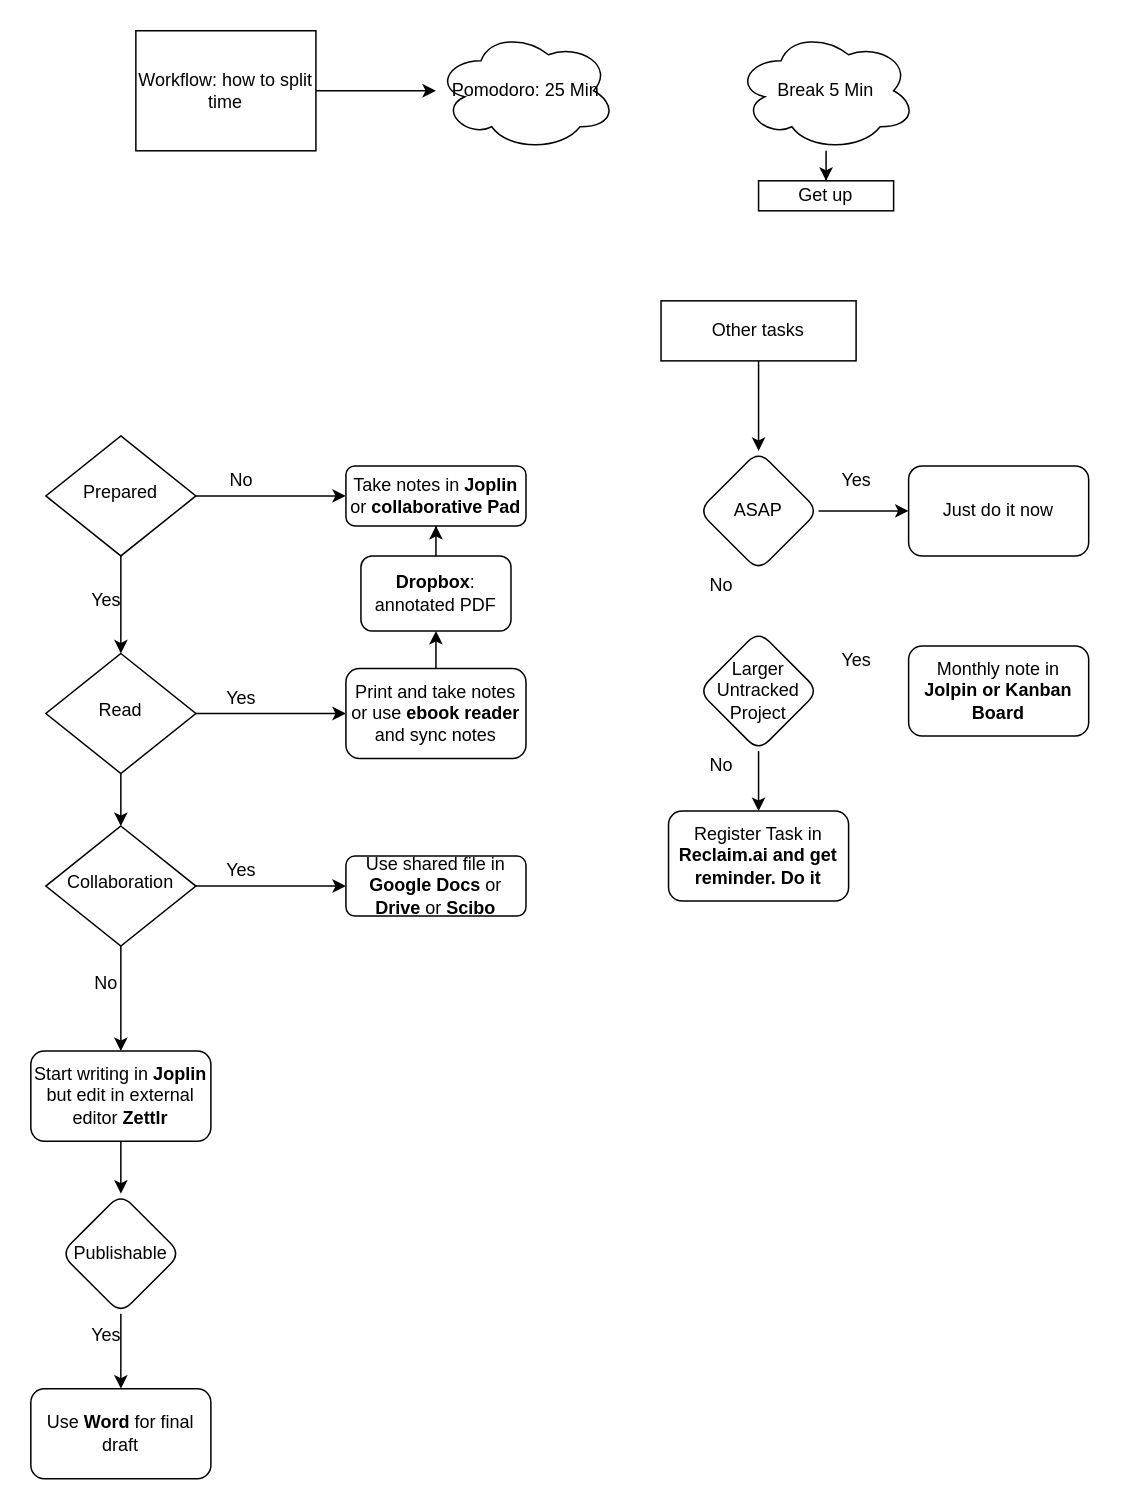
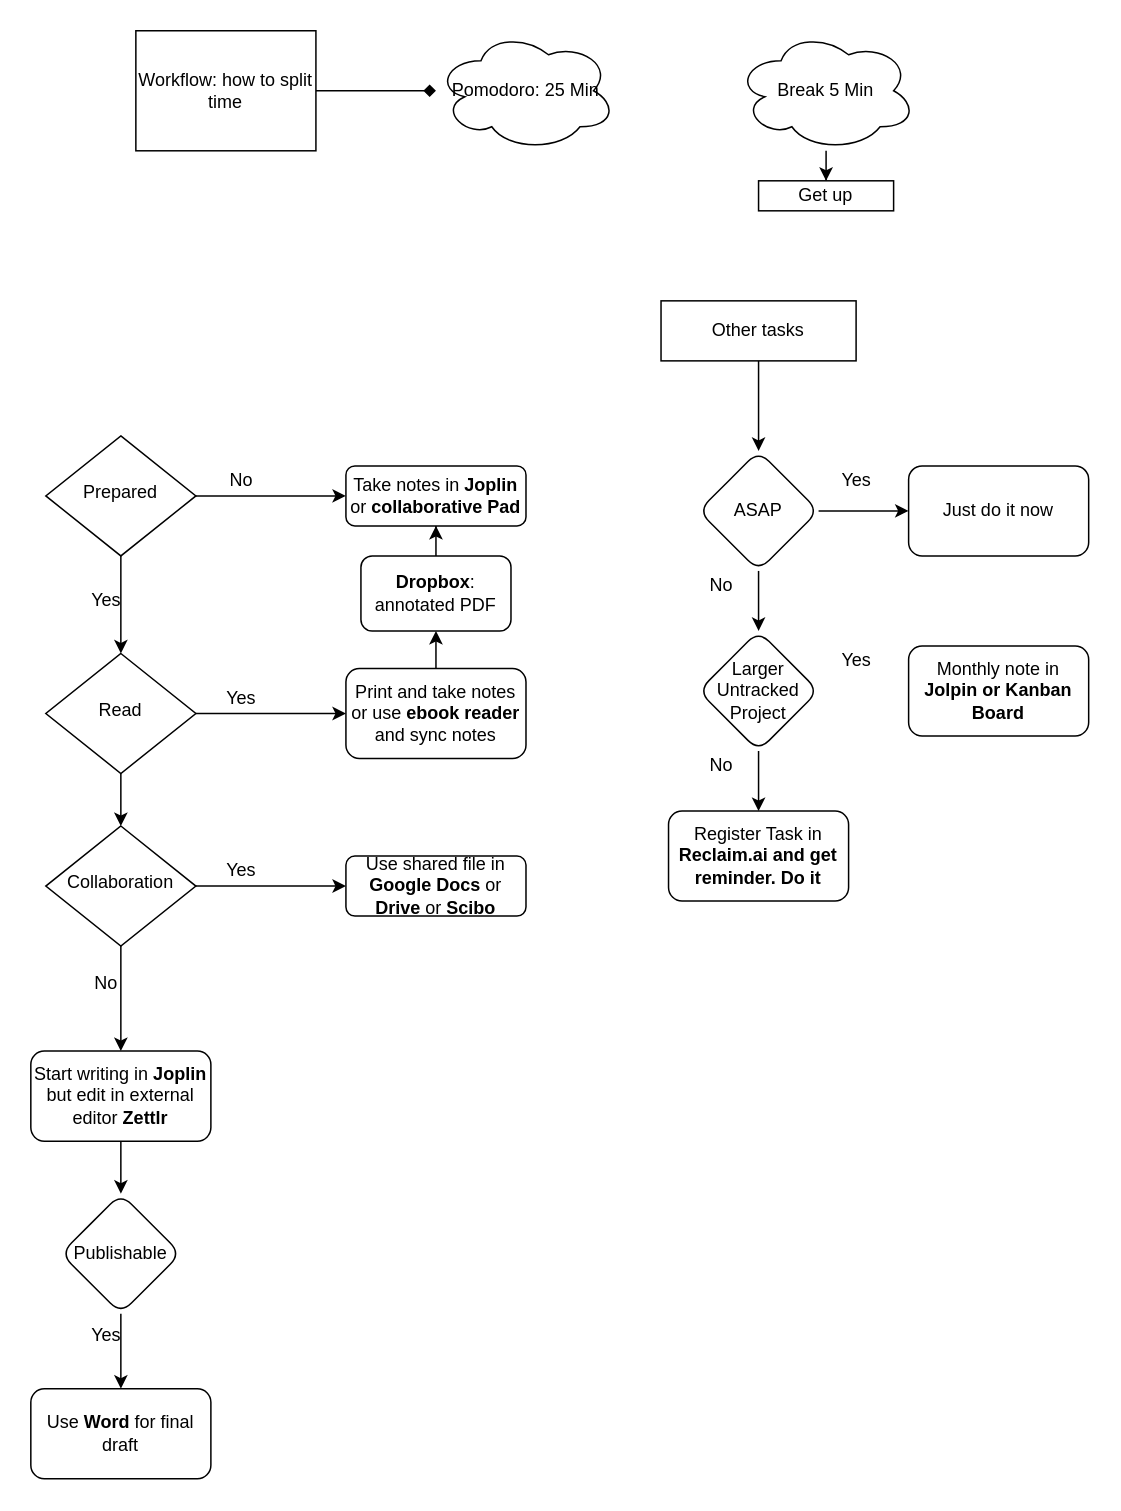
(424, 91) -> (423, 91)
none -> (758, 596)
